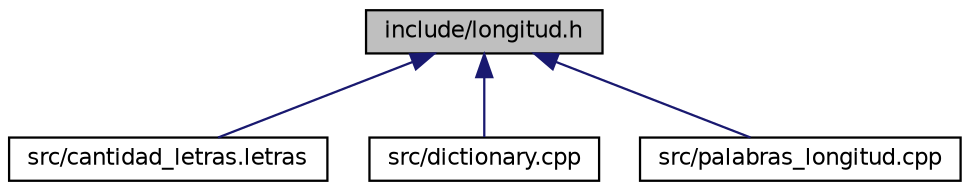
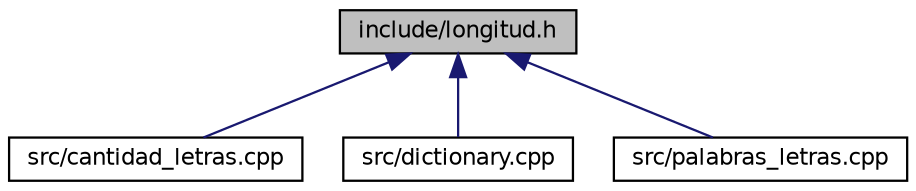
(168, 159) -> (156, 159)
(800, 159) -> (761, 159)
